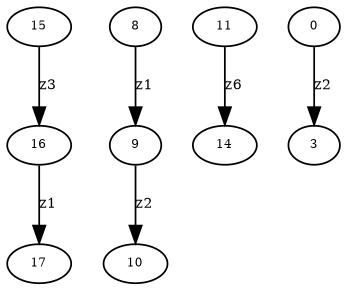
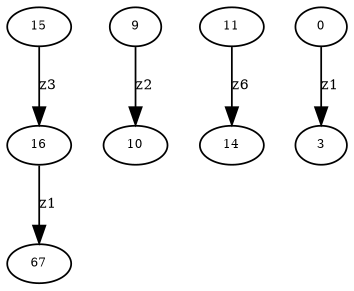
(136, 27) -> none
(323, 86) -> (330, 86)
(39, 264) -> (39, 264)
